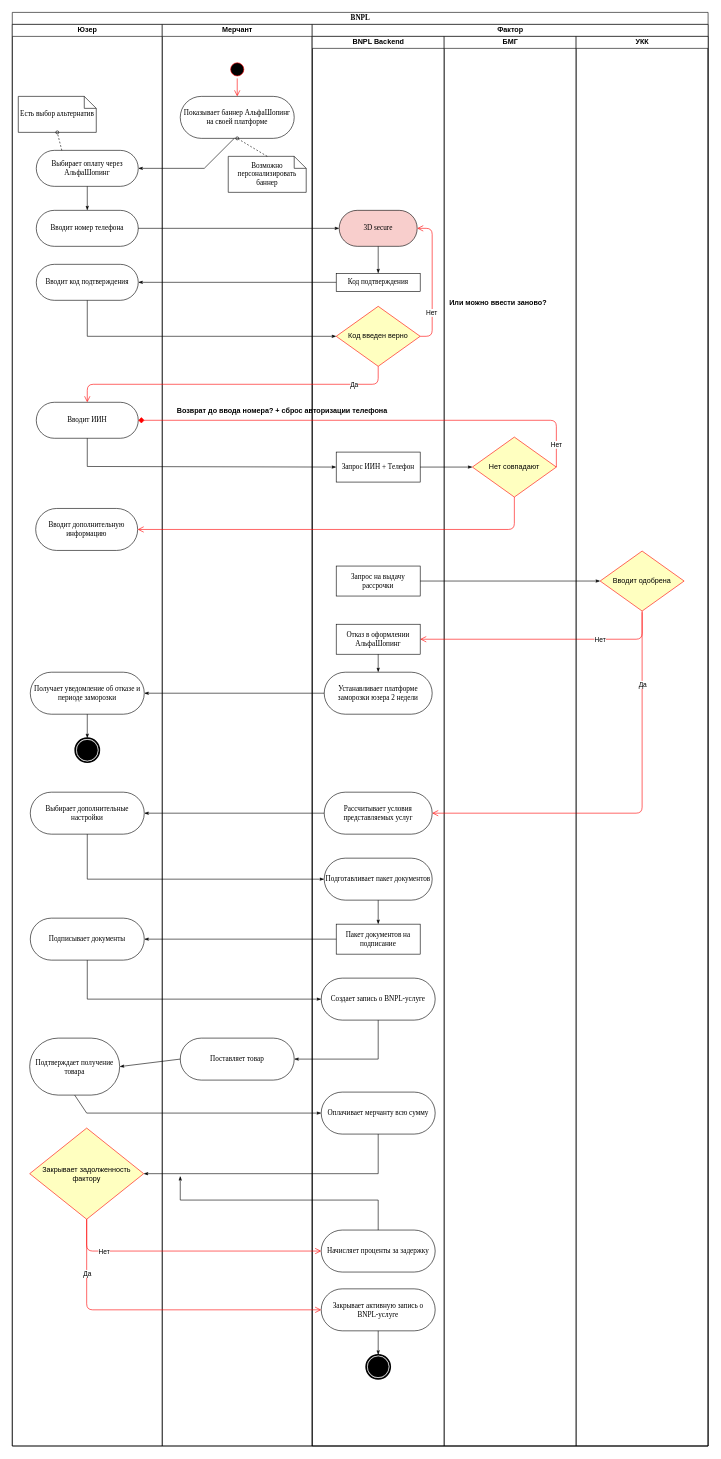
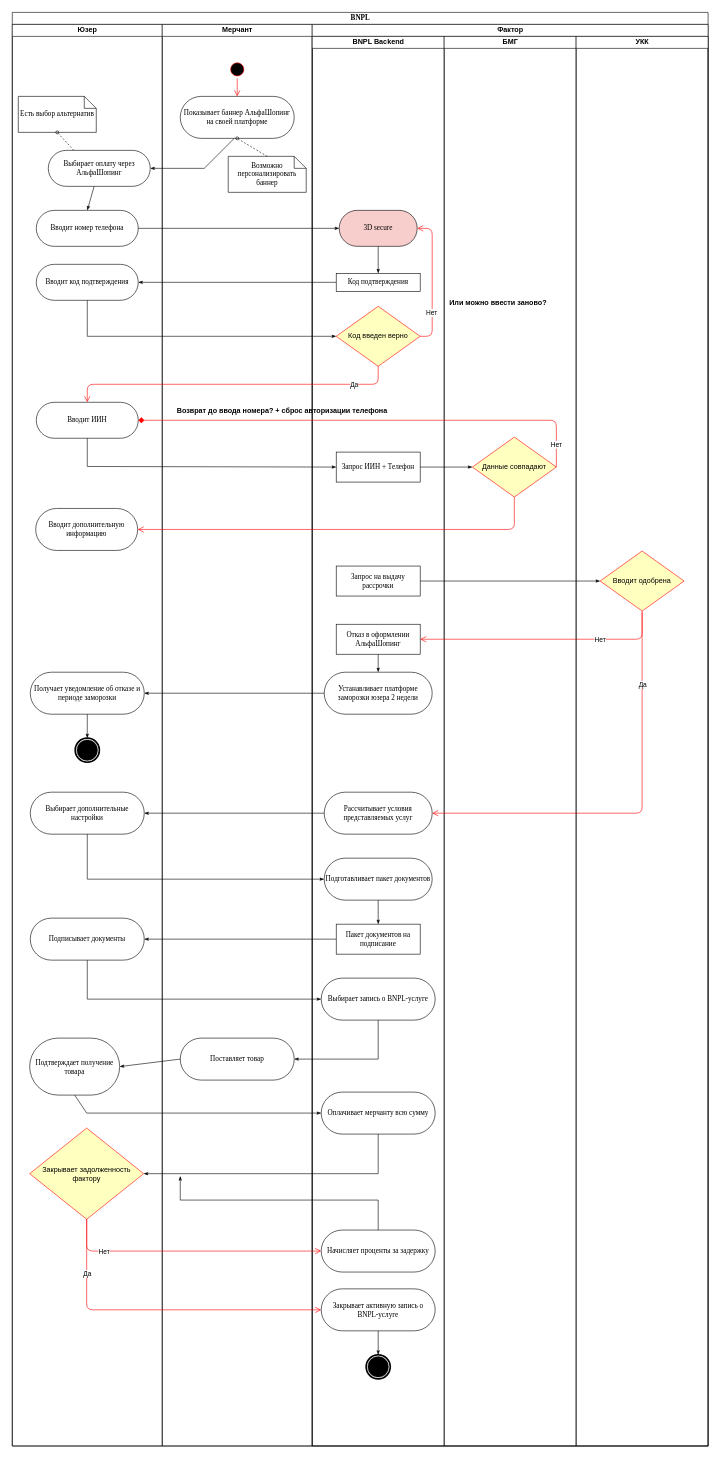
(87, 168) -> (99, 168)
(515, 467) -> (515, 467)
(378, 999) -> (378, 999)
